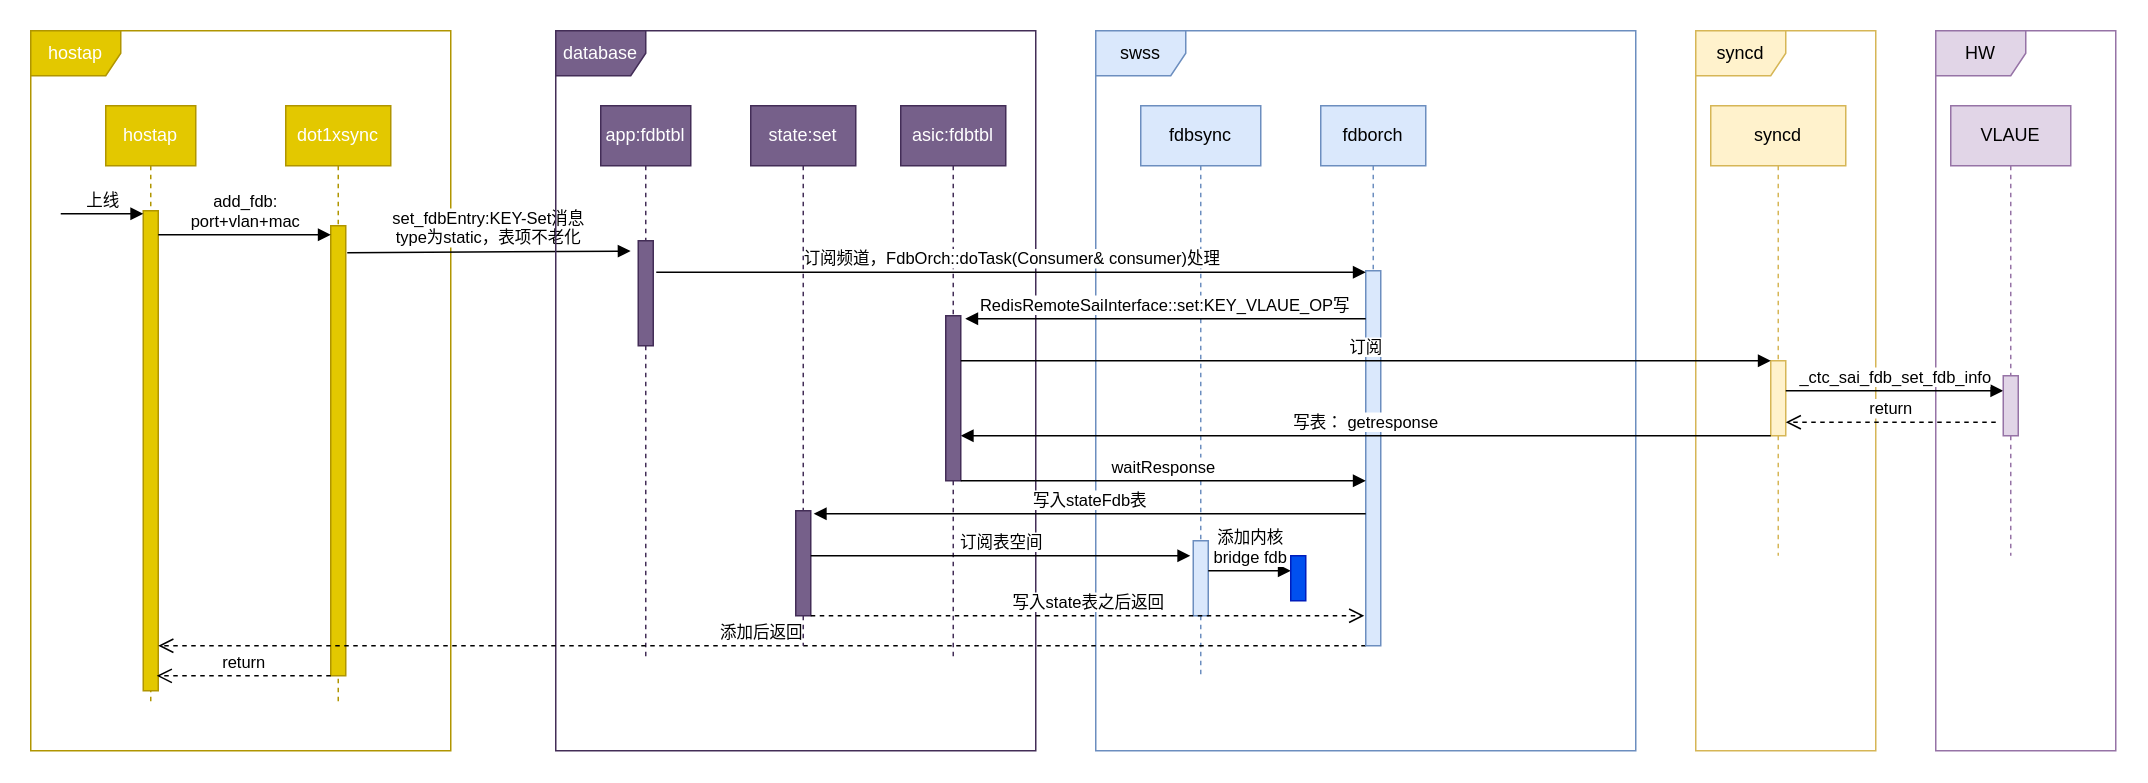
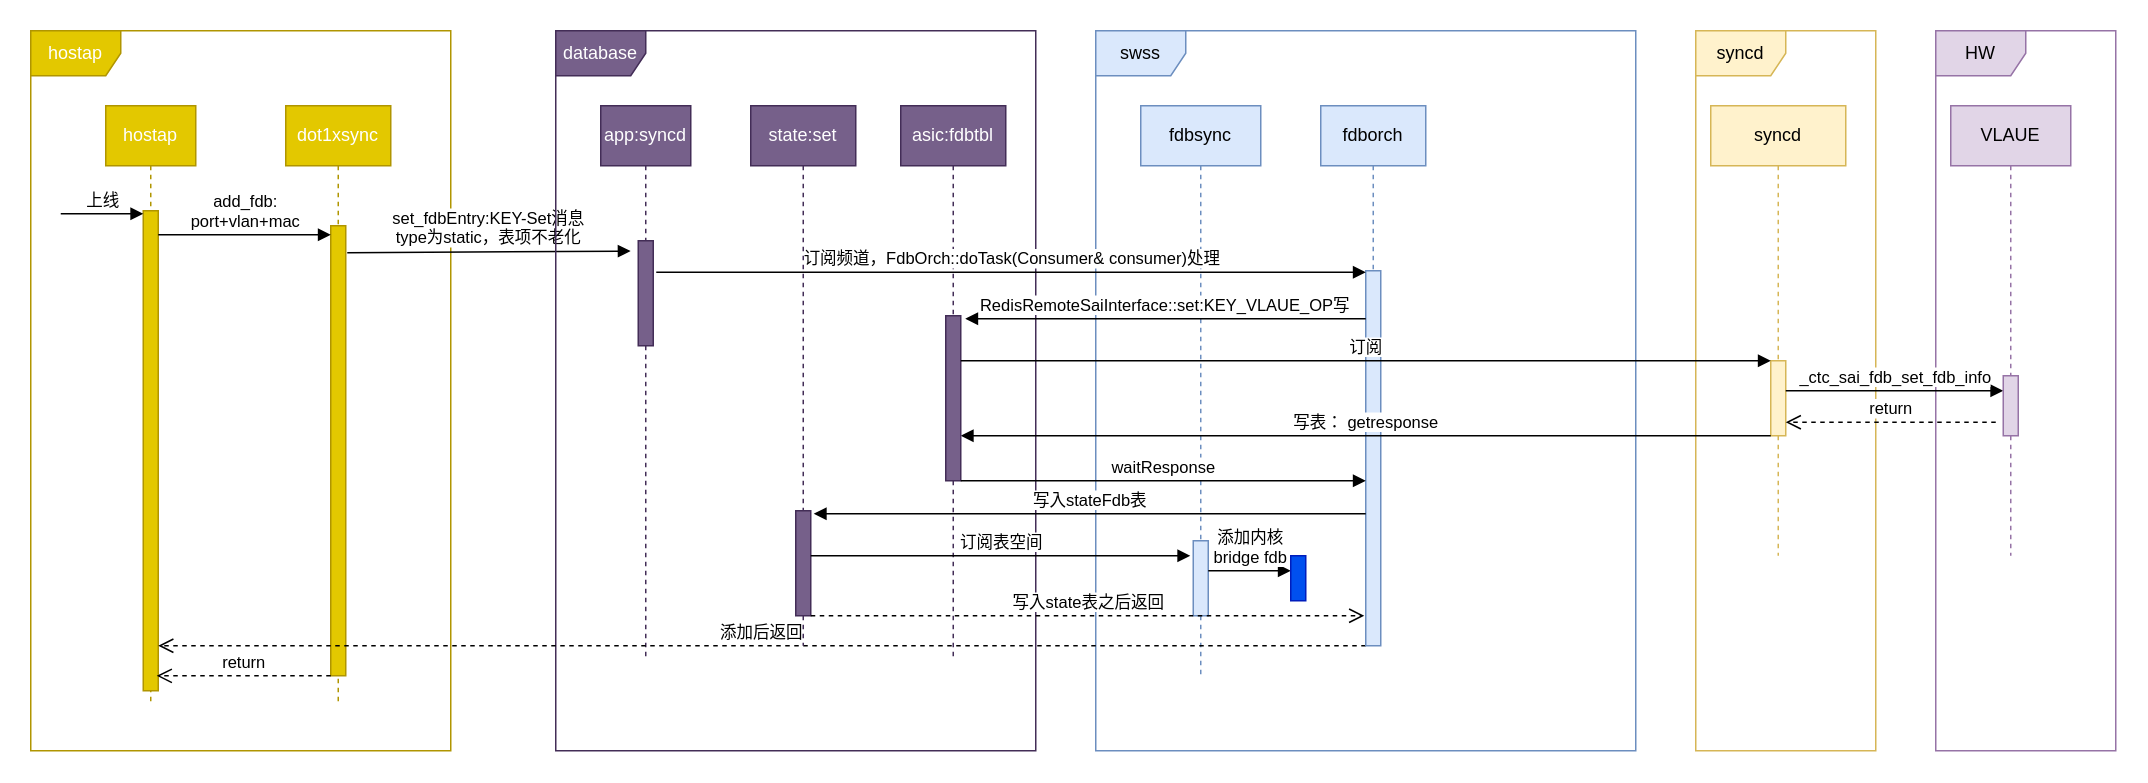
(646, 136) -> (646, 136)
